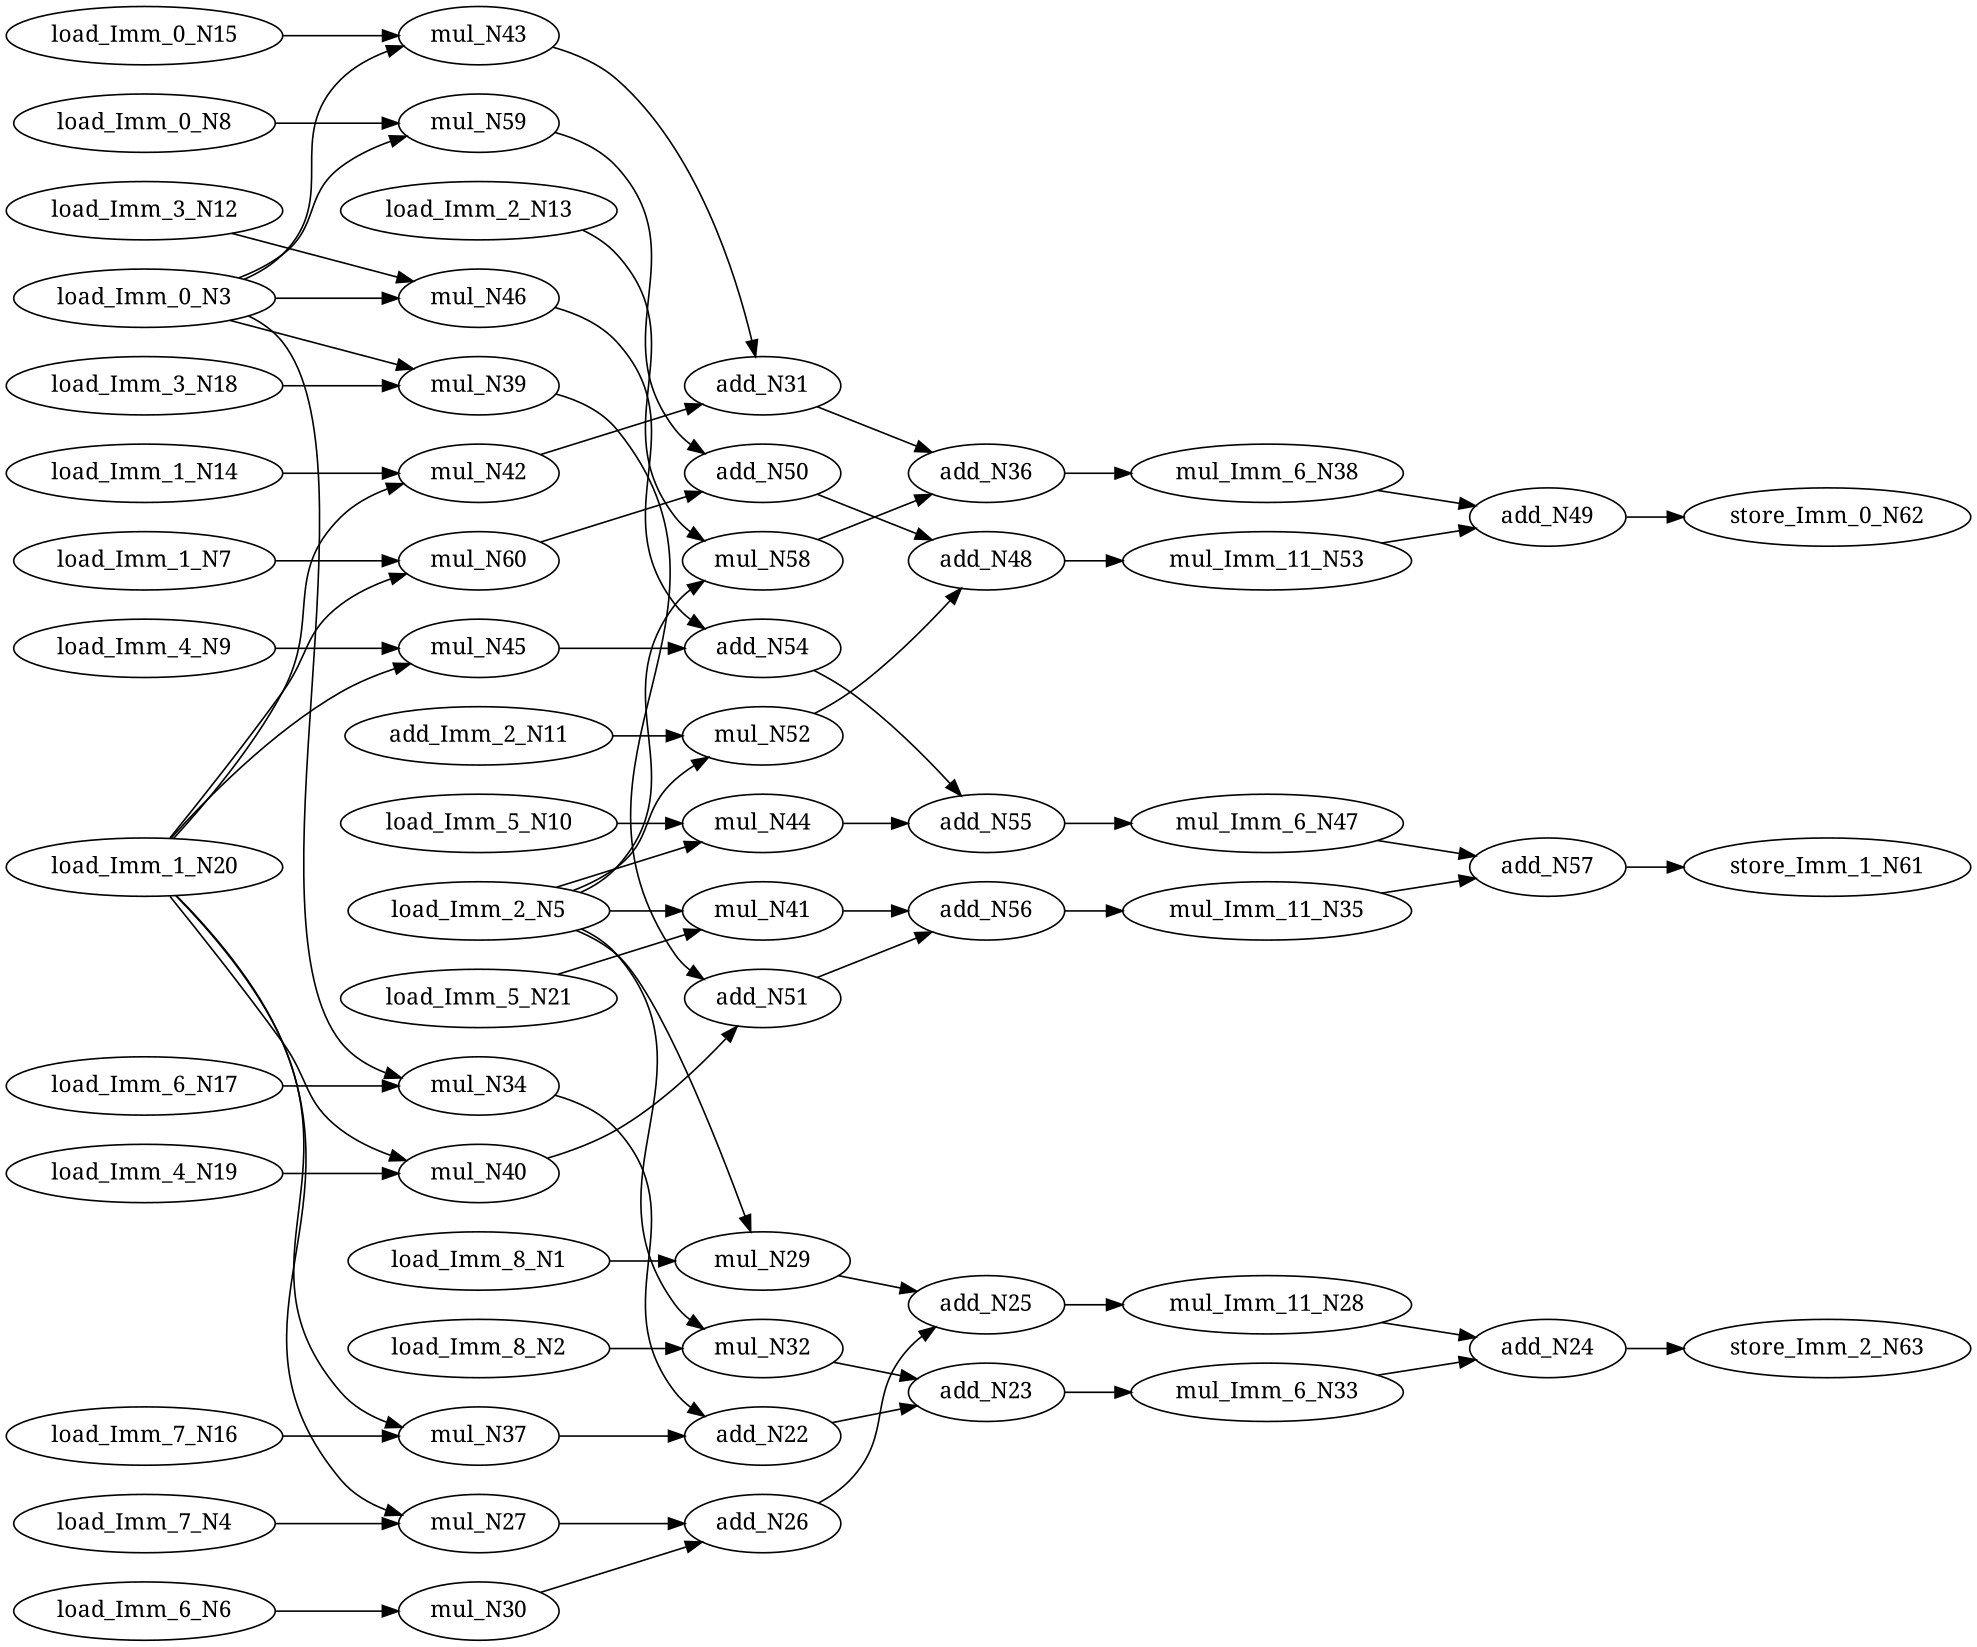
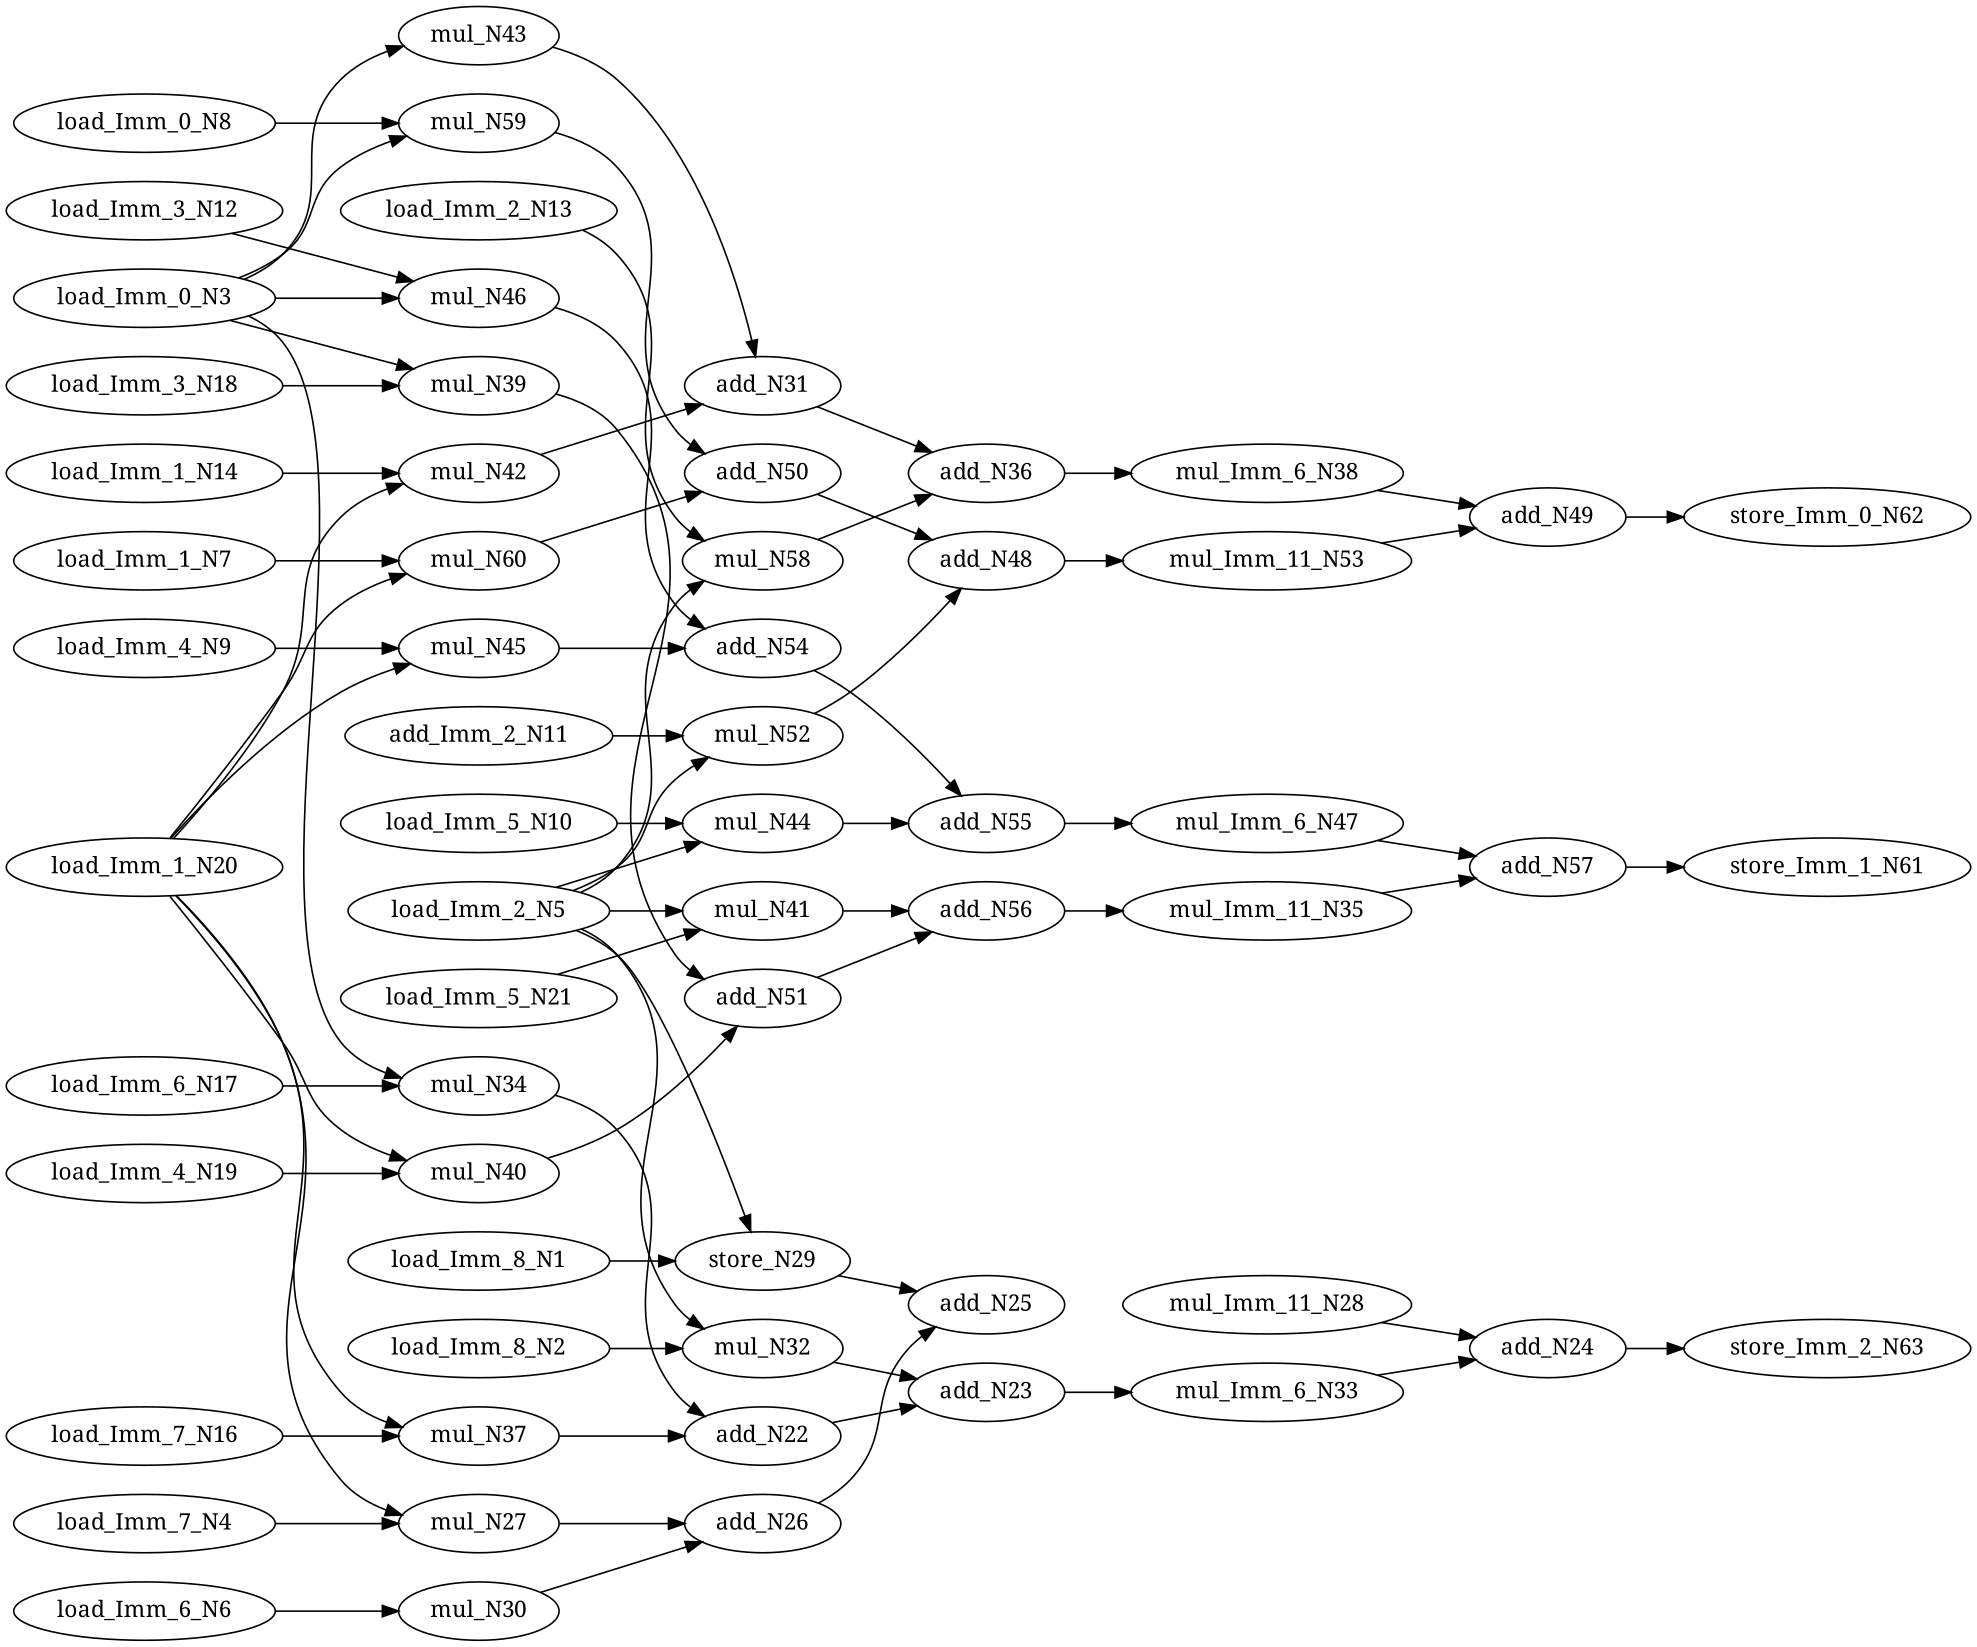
(144, 36) -> none
(763, 1261) -> (763, 1261)
(1086, 1305) -> none
